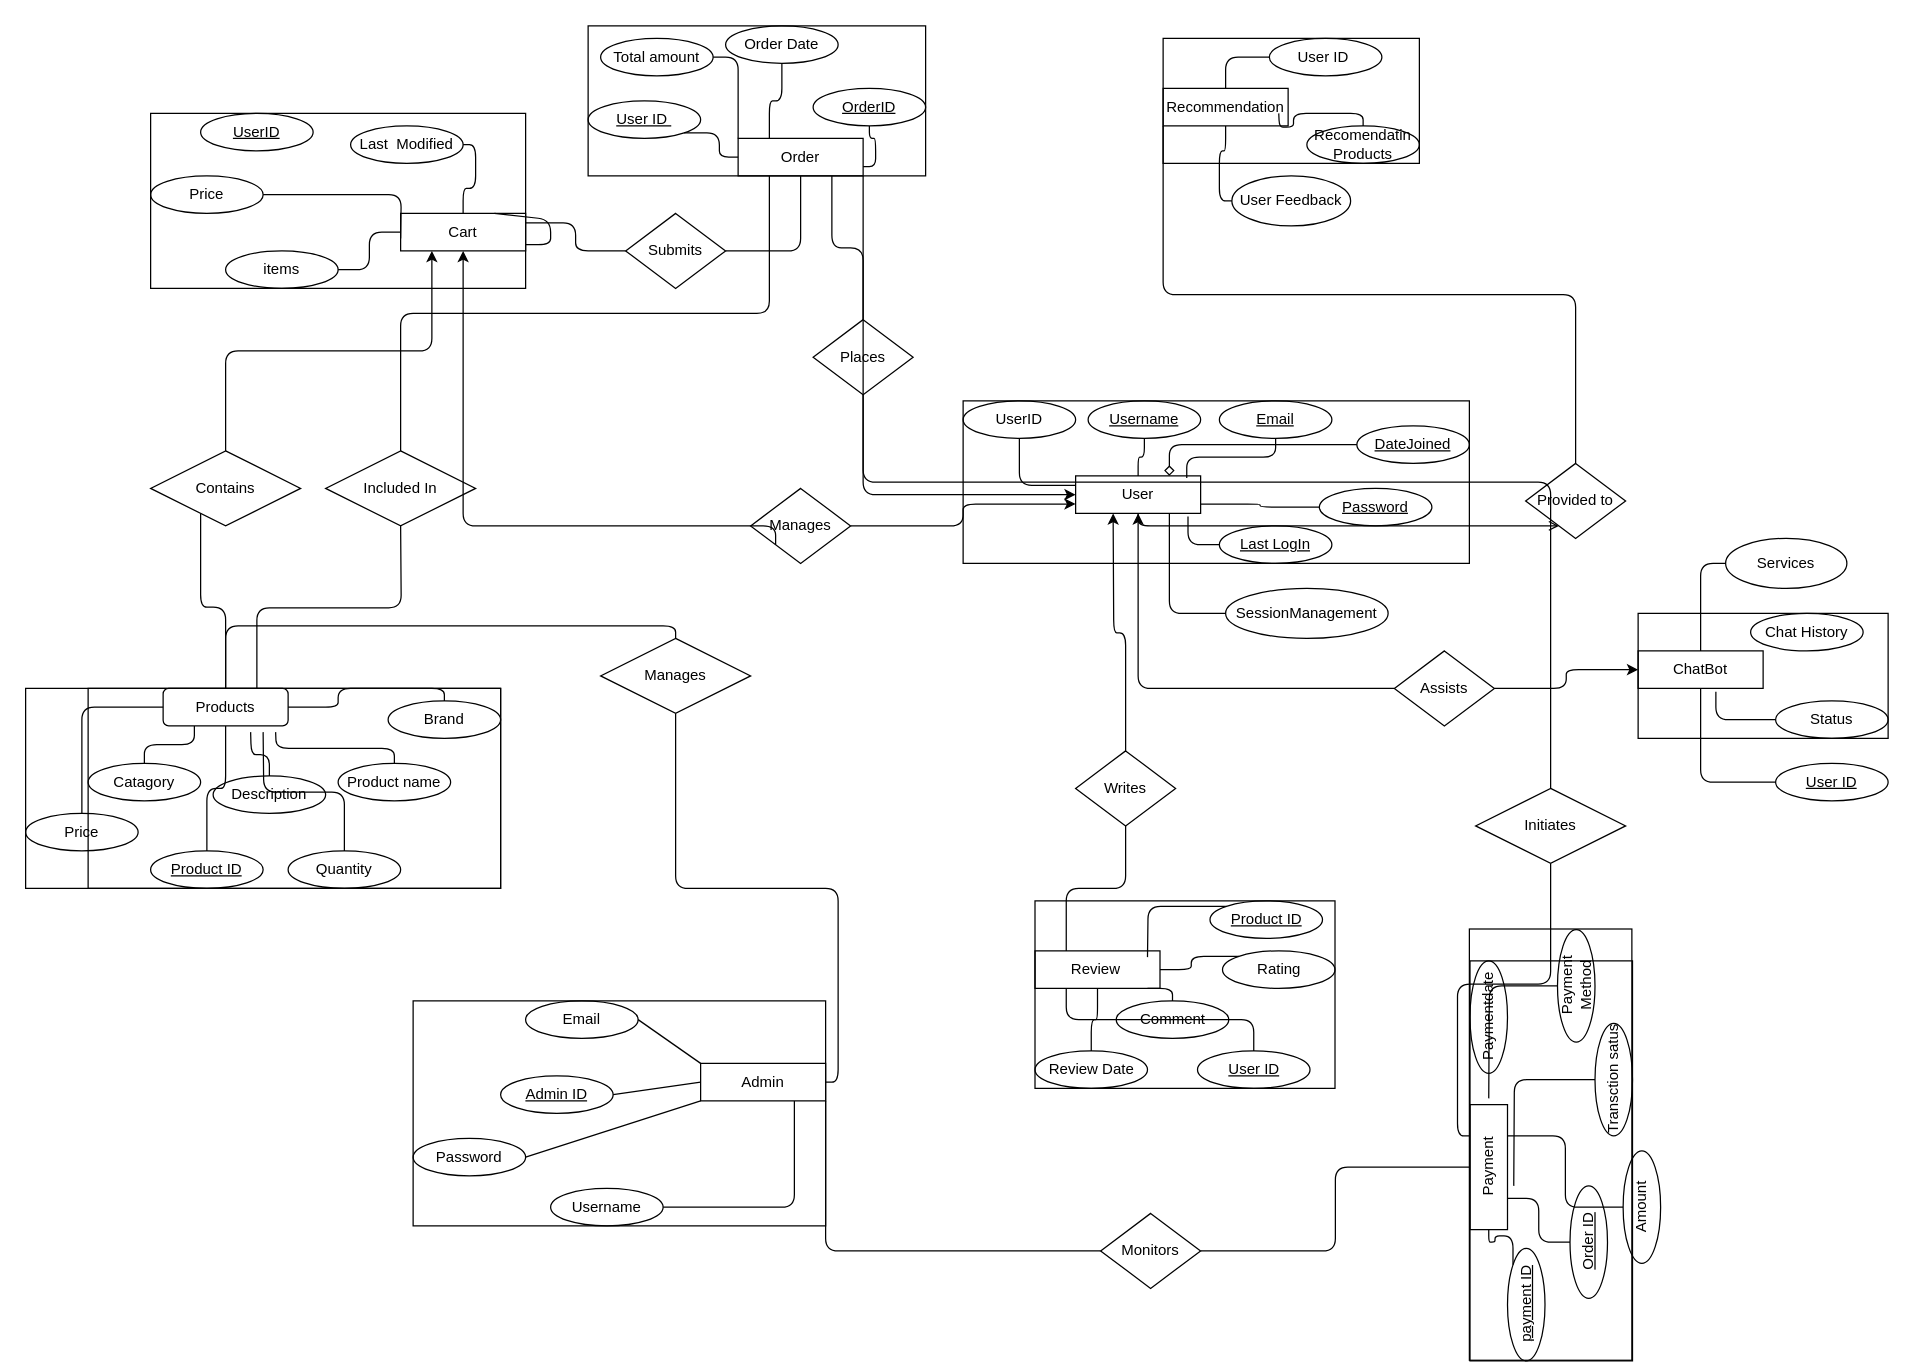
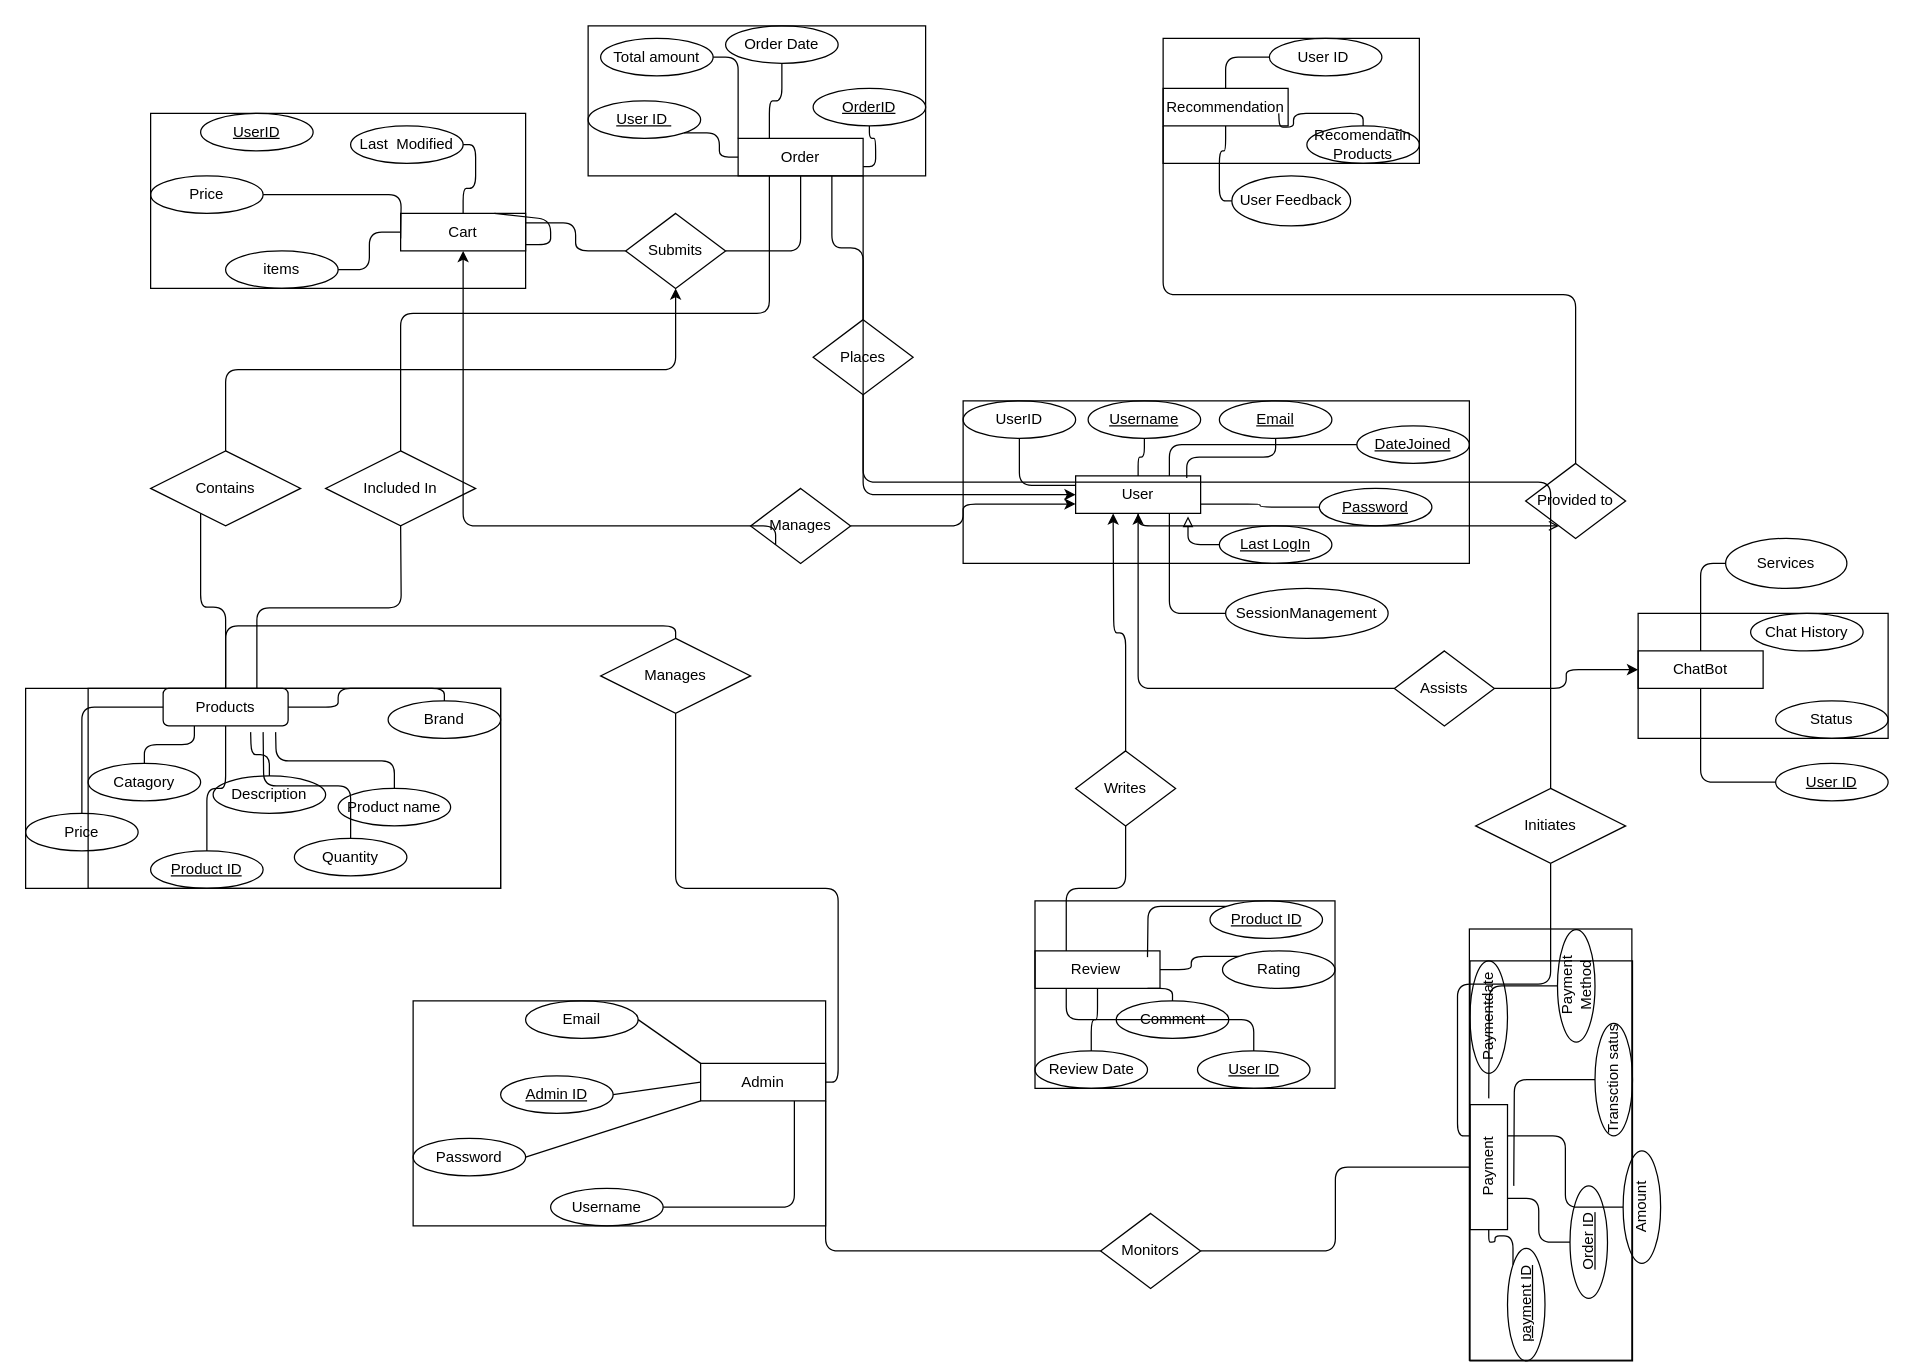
(360, 351) -> (482, 369)
(1169, 465) -> (1169, 469)
(1188, 522) -> (1188, 535)
(1737, 719) -> none
(394, 782) -> (394, 807)
(344, 869) -> (351, 857)
